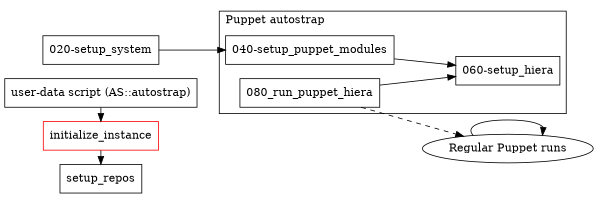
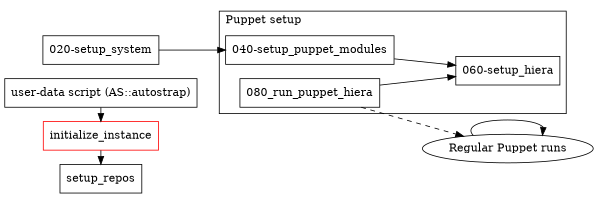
(275, 20) -> (264, 20)
